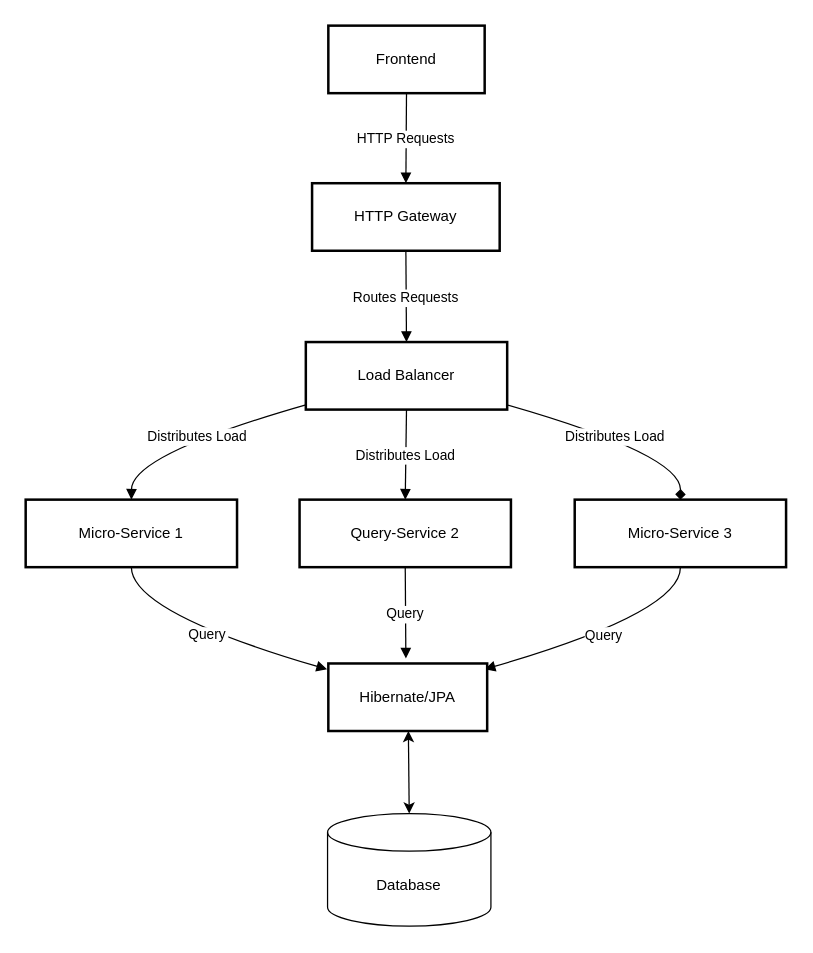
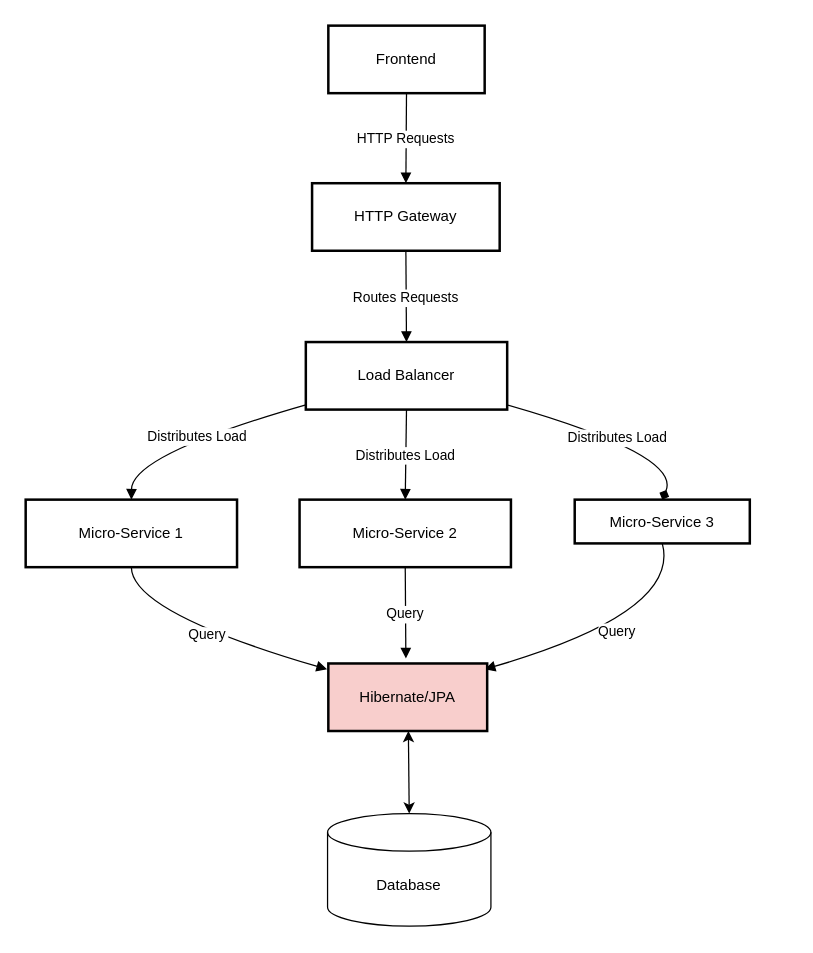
(405, 533) -> (405, 533)
(680, 533) -> (662, 521)
(408, 697) -> (408, 697)
